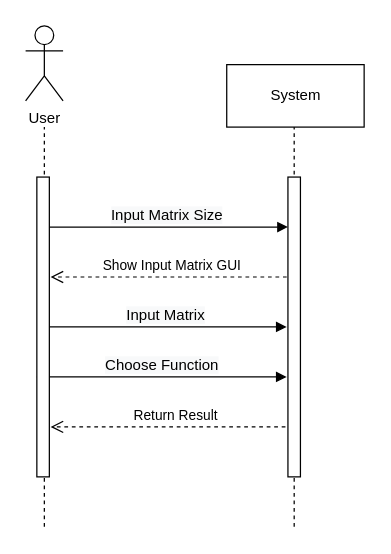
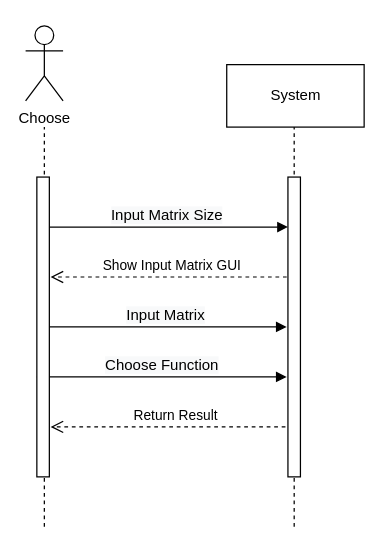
(45, 118) -> (45, 118)
